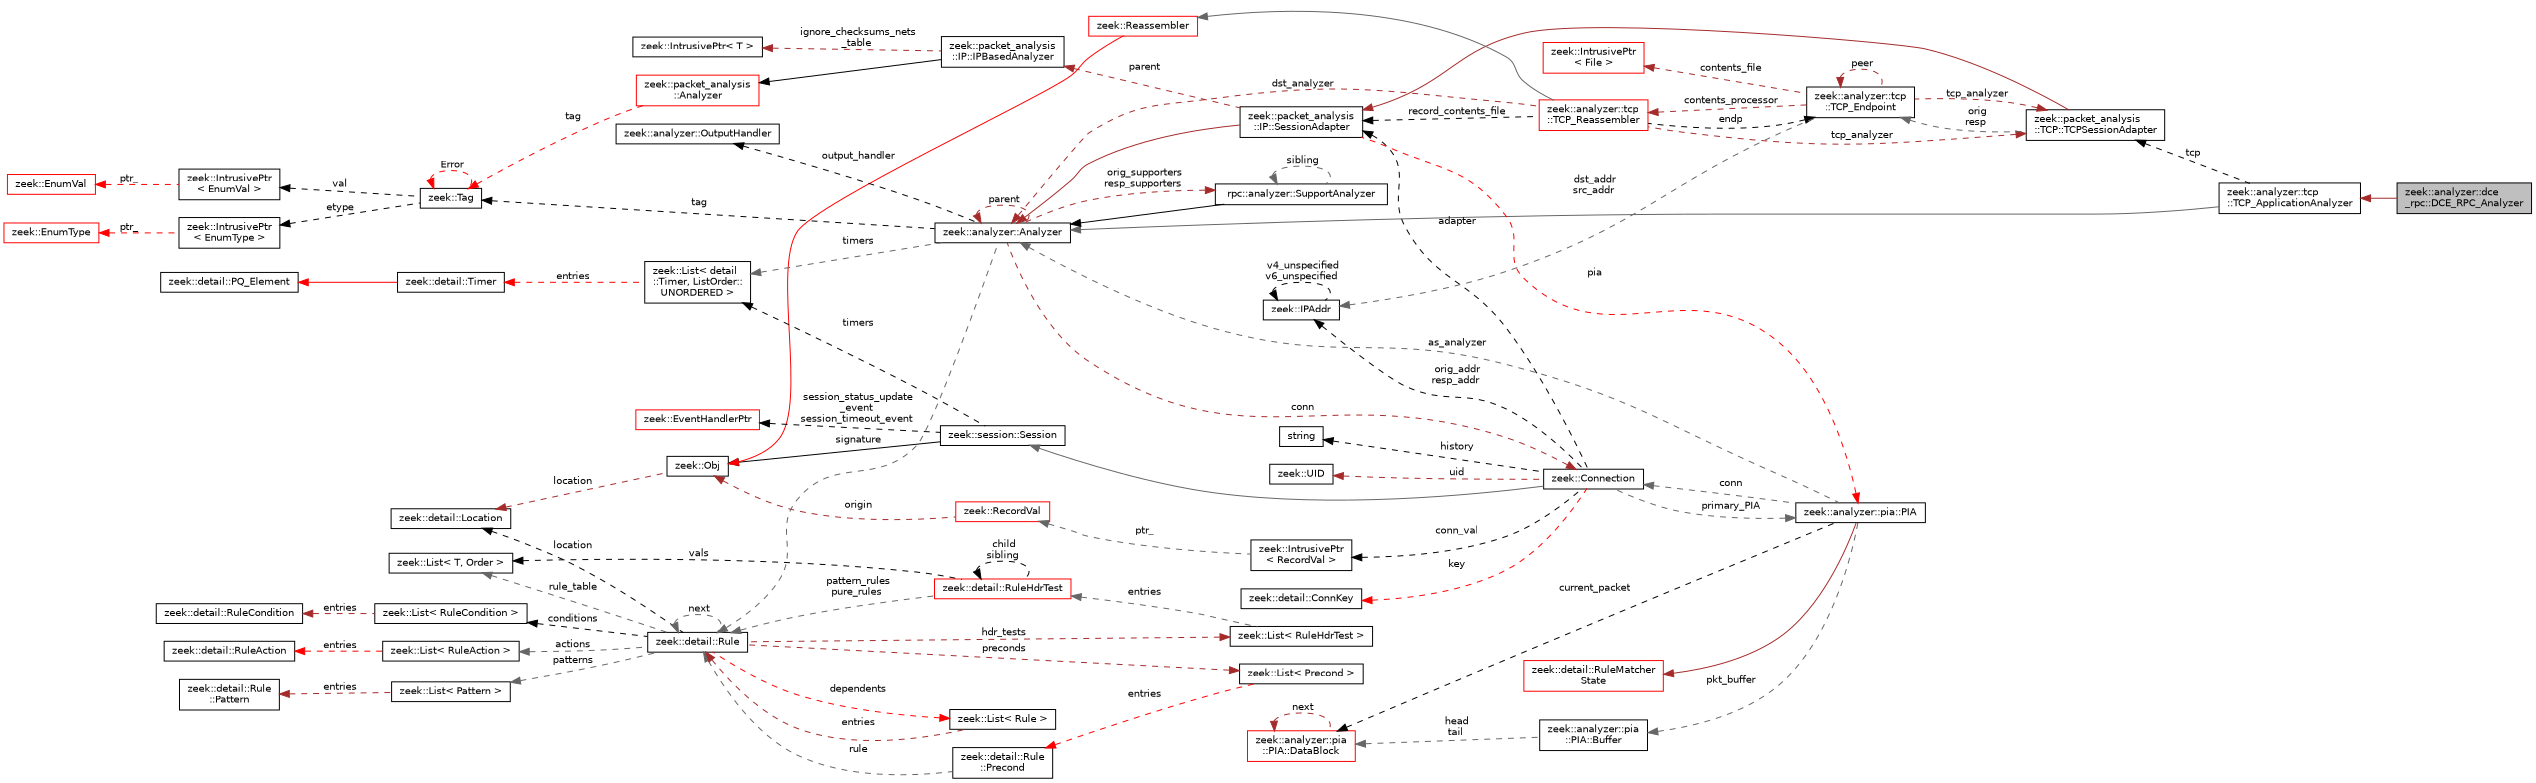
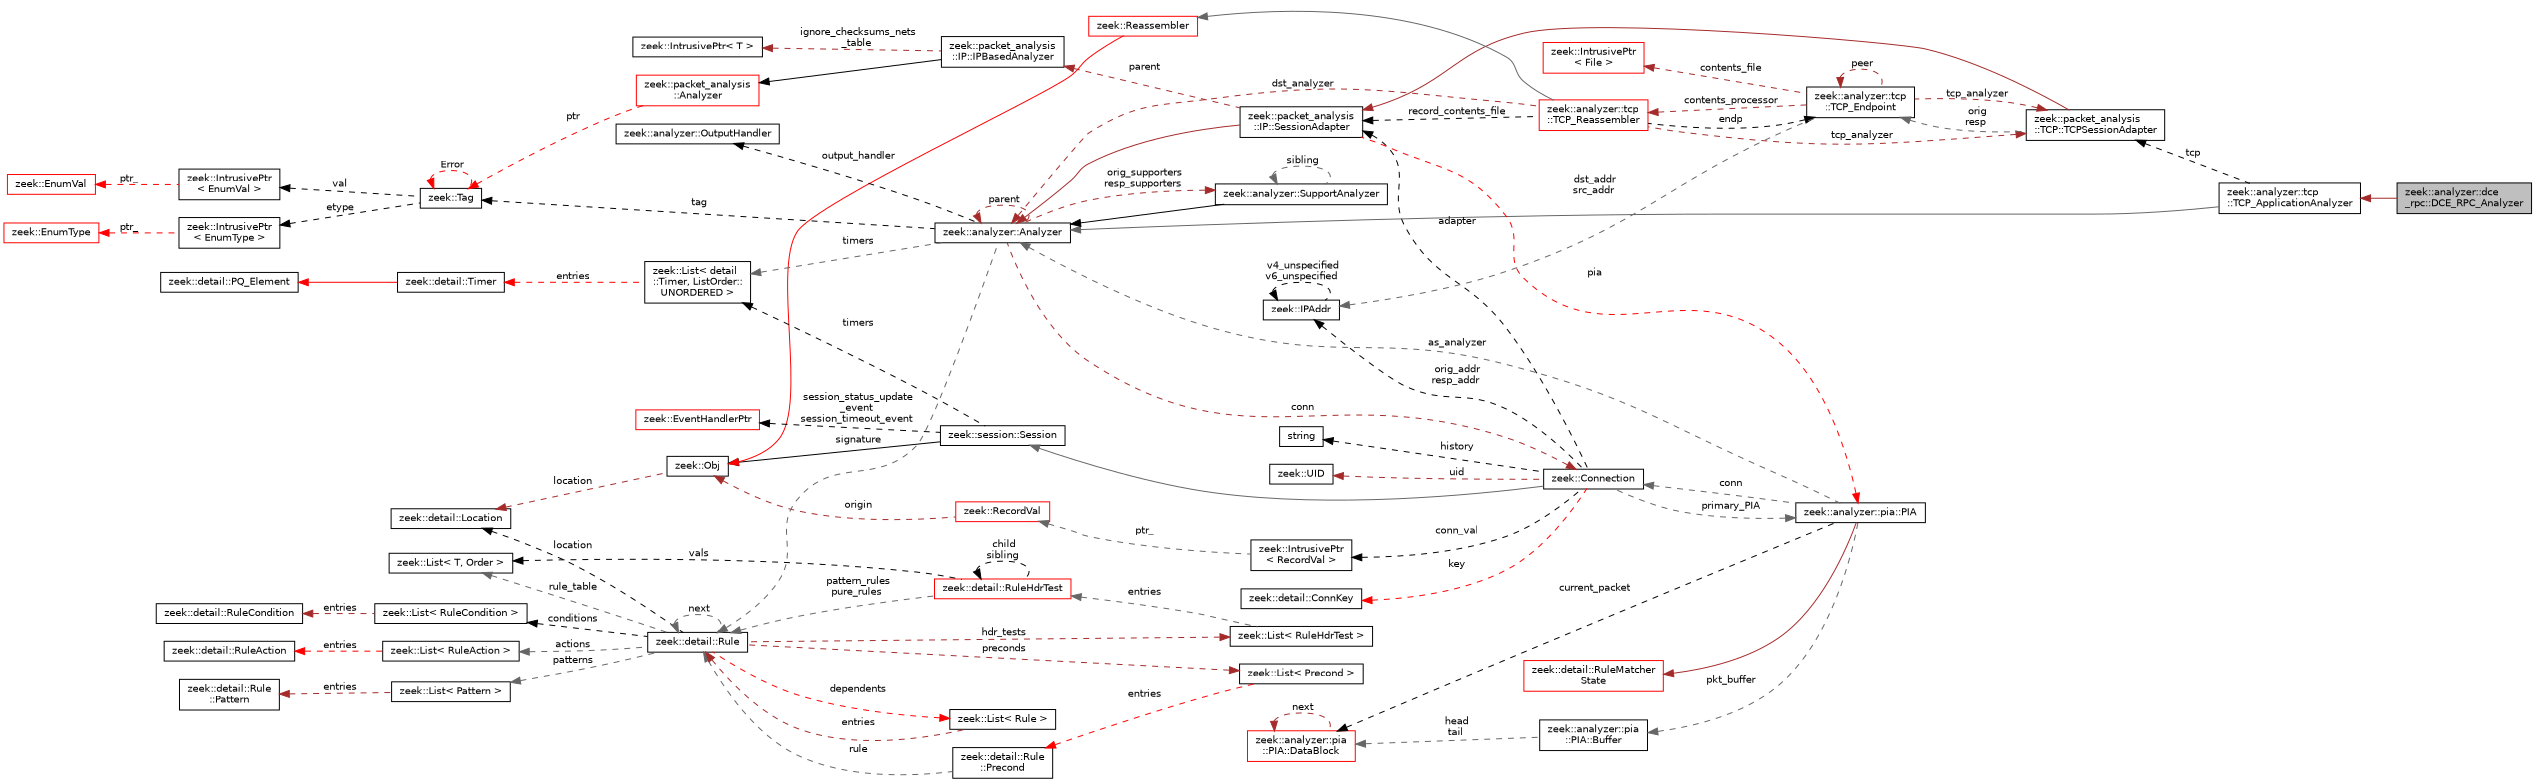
(572, 117) -> (572, 117)
(1301, 194) -> (1301, 194)
